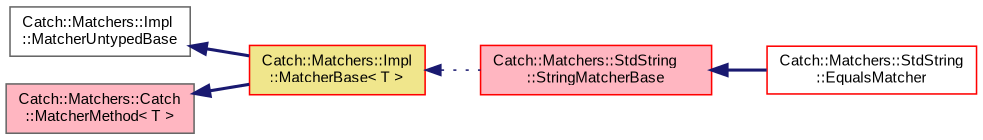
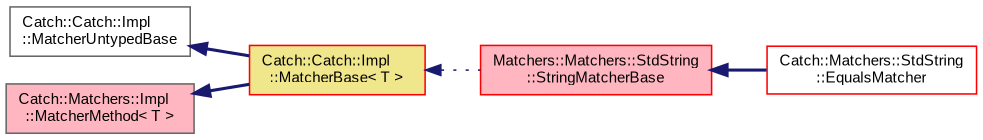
(100, 32) -> (100, 32)
(337, 70) -> (337, 70)
(596, 70) -> (596, 70)
(100, 109) -> (100, 109)
